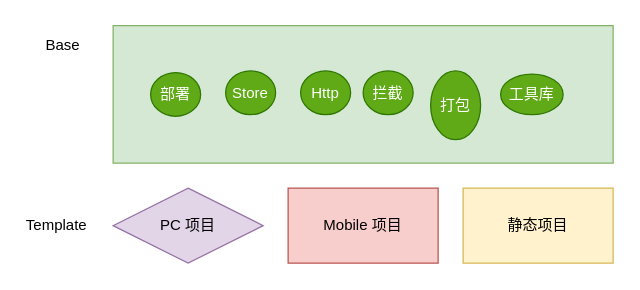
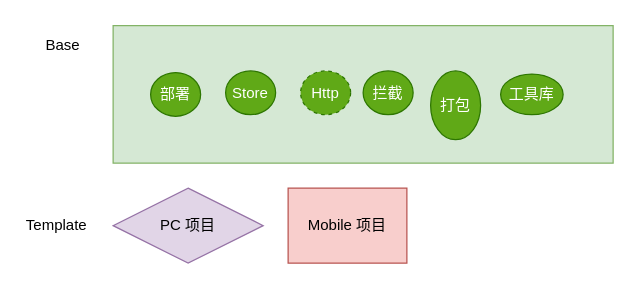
(326, 93) -> (326, 93)
(363, 226) -> (348, 226)
(538, 226) -> none
